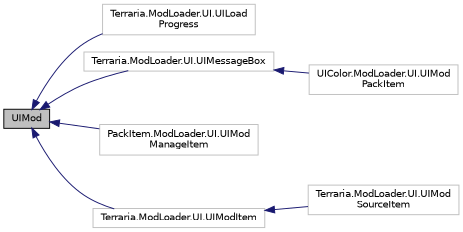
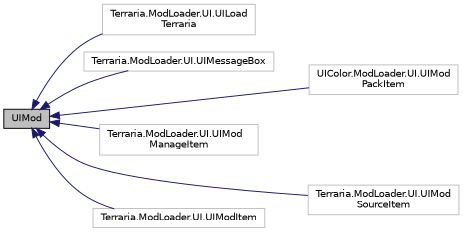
(179, 20) -> (179, 20)
(296, 72) -> (184, 102)
(179, 140) -> (179, 140)
(291, 208) -> (170, 182)
